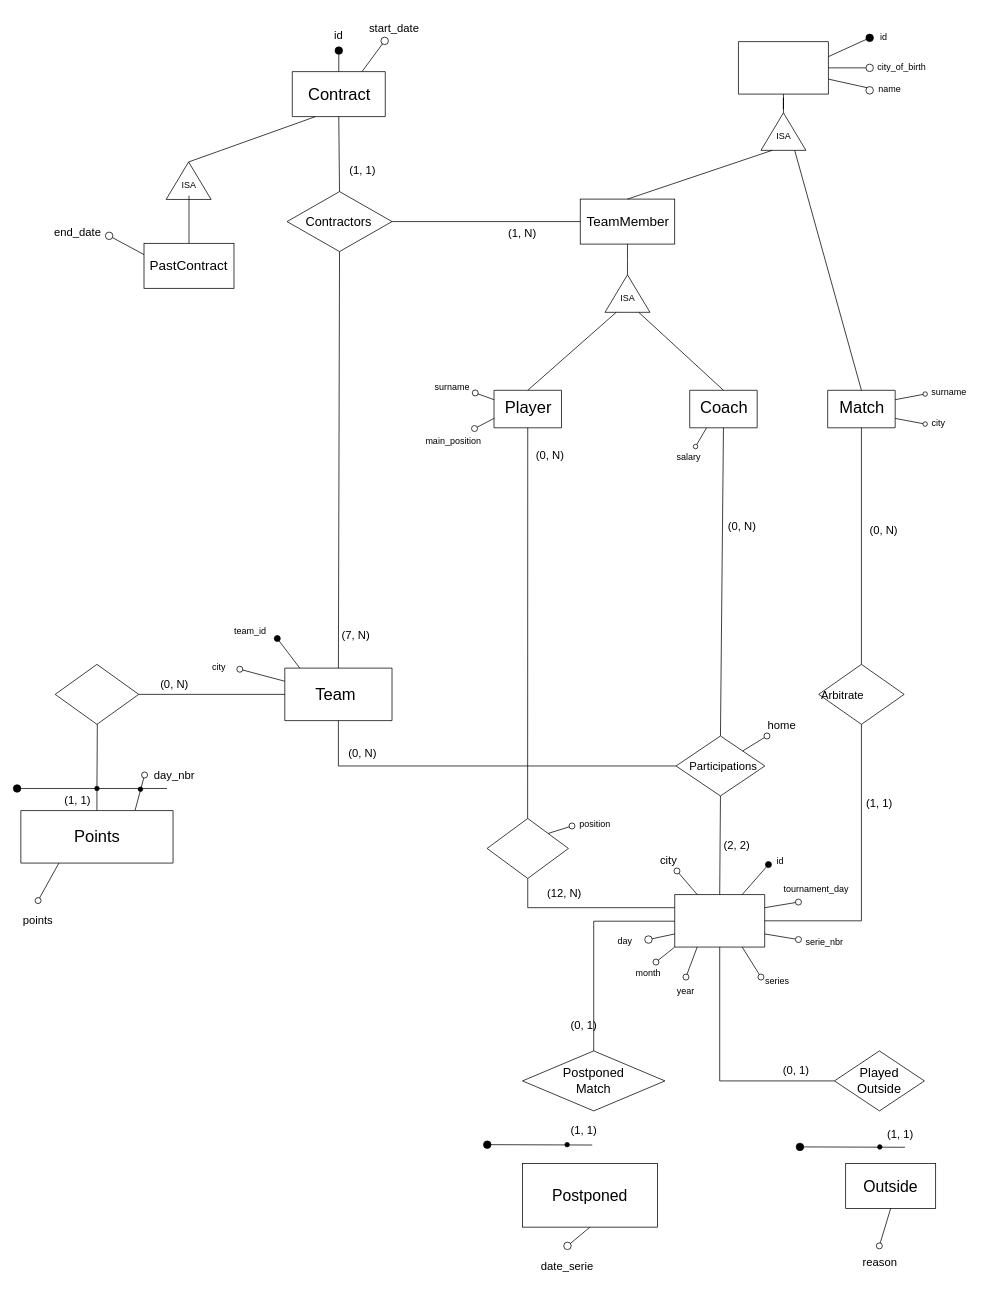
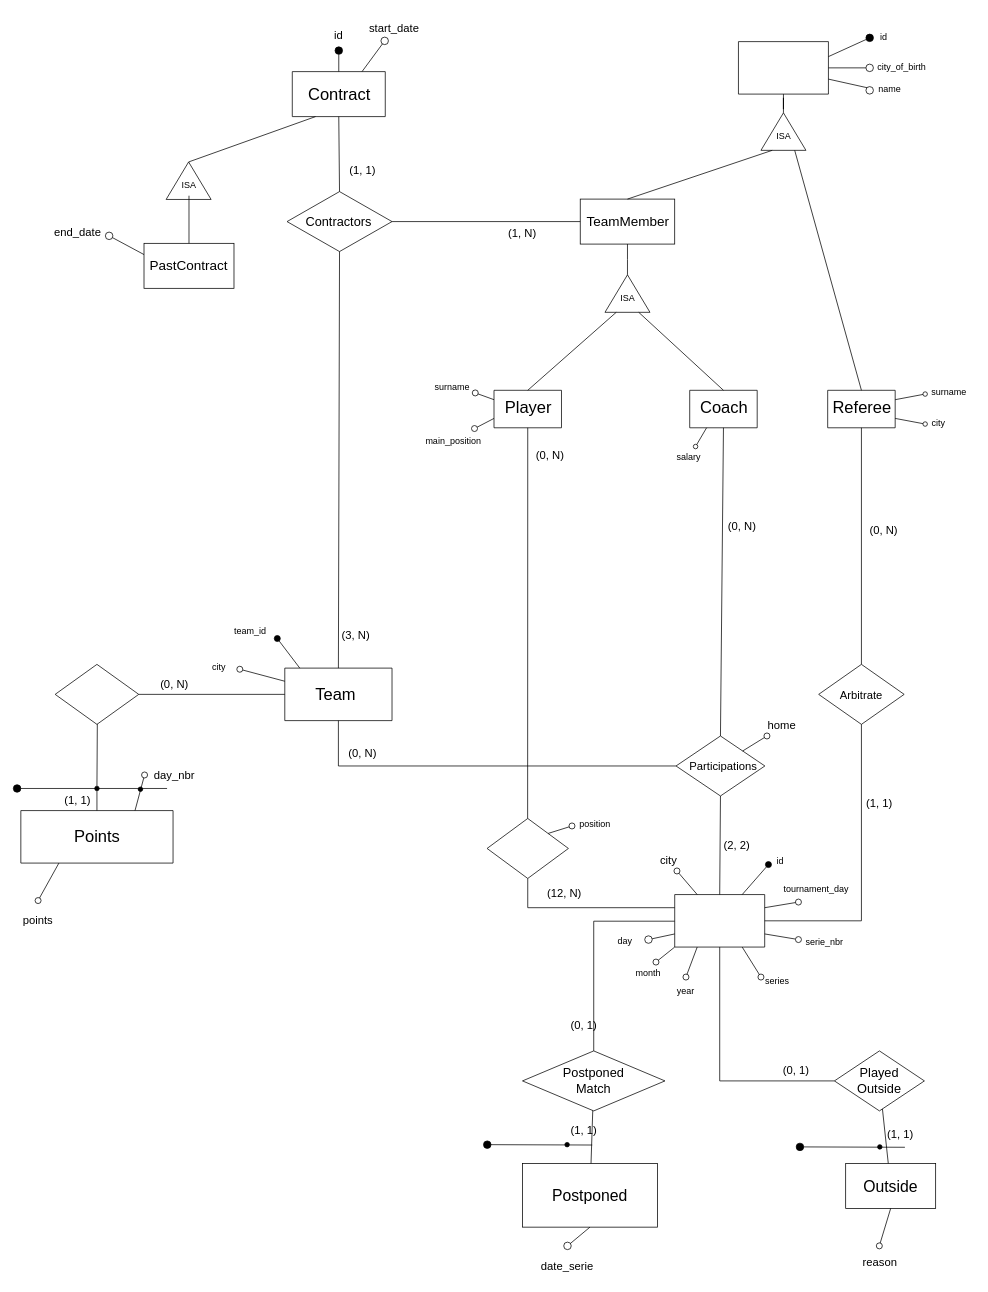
(862, 408) -> (862, 408)
(356, 635) -> (356, 635)
(843, 695) -> (861, 695)
none -> (885, 1137)
none -> (592, 1138)
